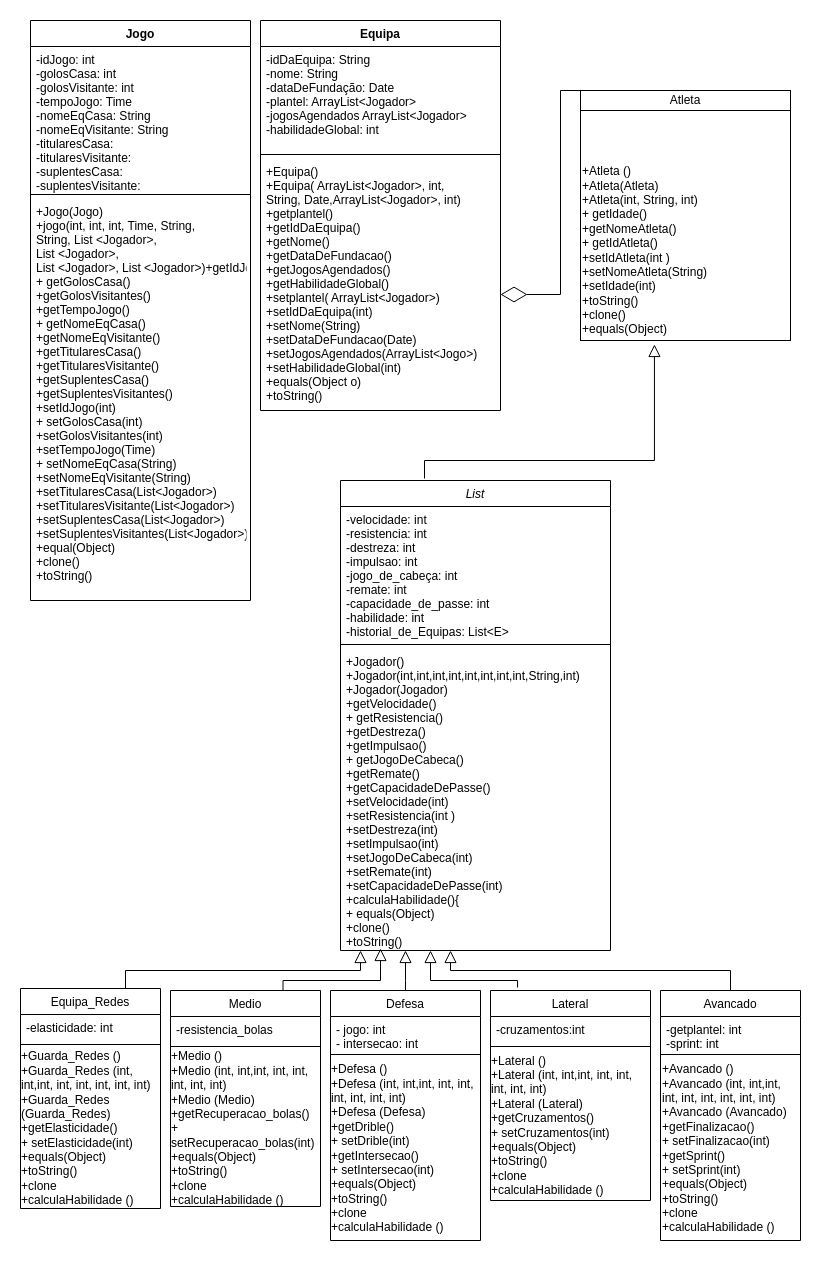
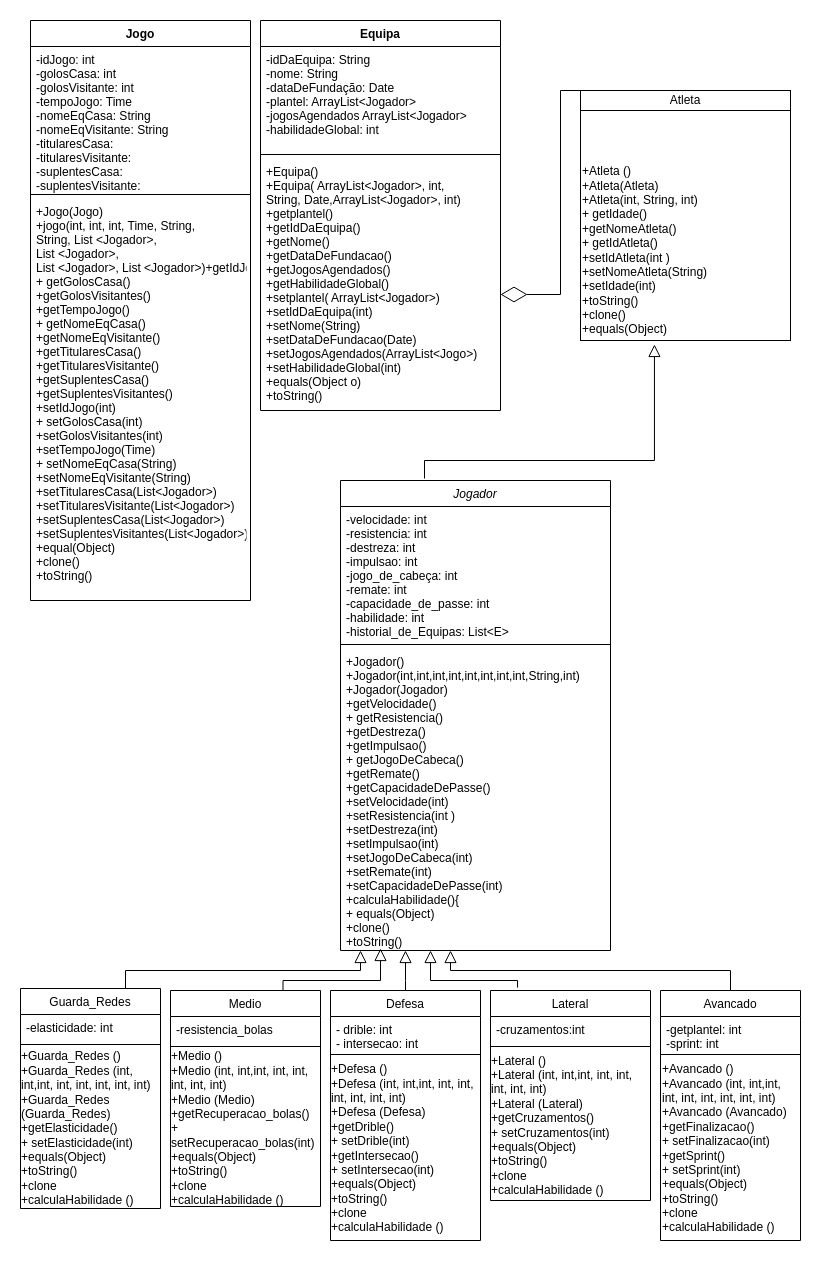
(475, 494) -> (475, 494)
(90, 1002) -> (90, 1002)
(367, 1030) -> (370, 1030)
